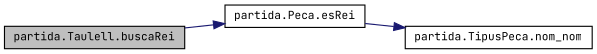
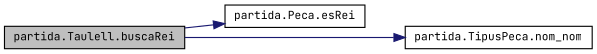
(379, 25) -> (289, 38)
